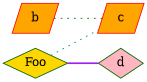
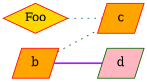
(35, 63) -> (35, 18)
(83, 63) -> (78, 63)
(121, 63) -> (121, 63)
